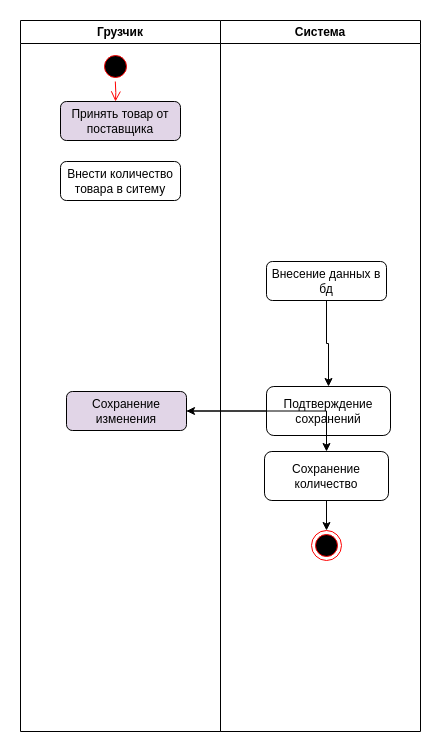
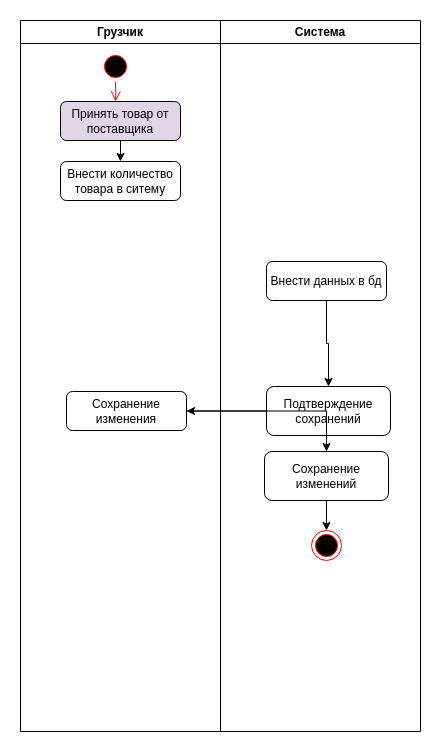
none -> (121, 148)
(327, 282) -> (327, 282)
(127, 411) -> (127, 411)
(327, 477) -> (327, 477)
